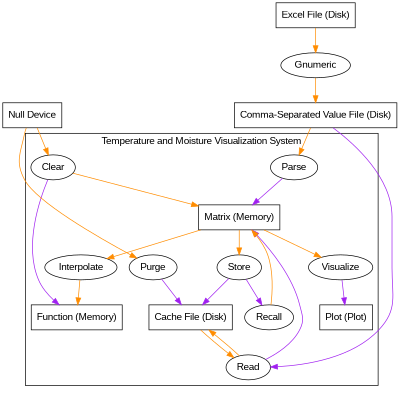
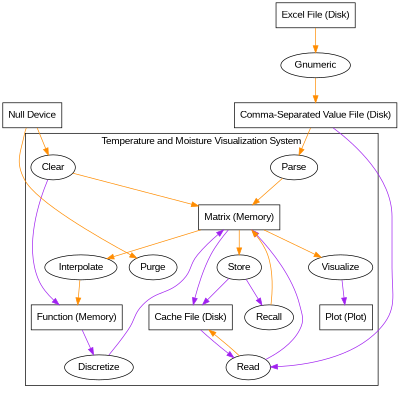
(270, 189) -> (270, 189)
(169, 289) -> (207, 262)
(214, 342) -> (214, 342)
none -> (99, 367)
